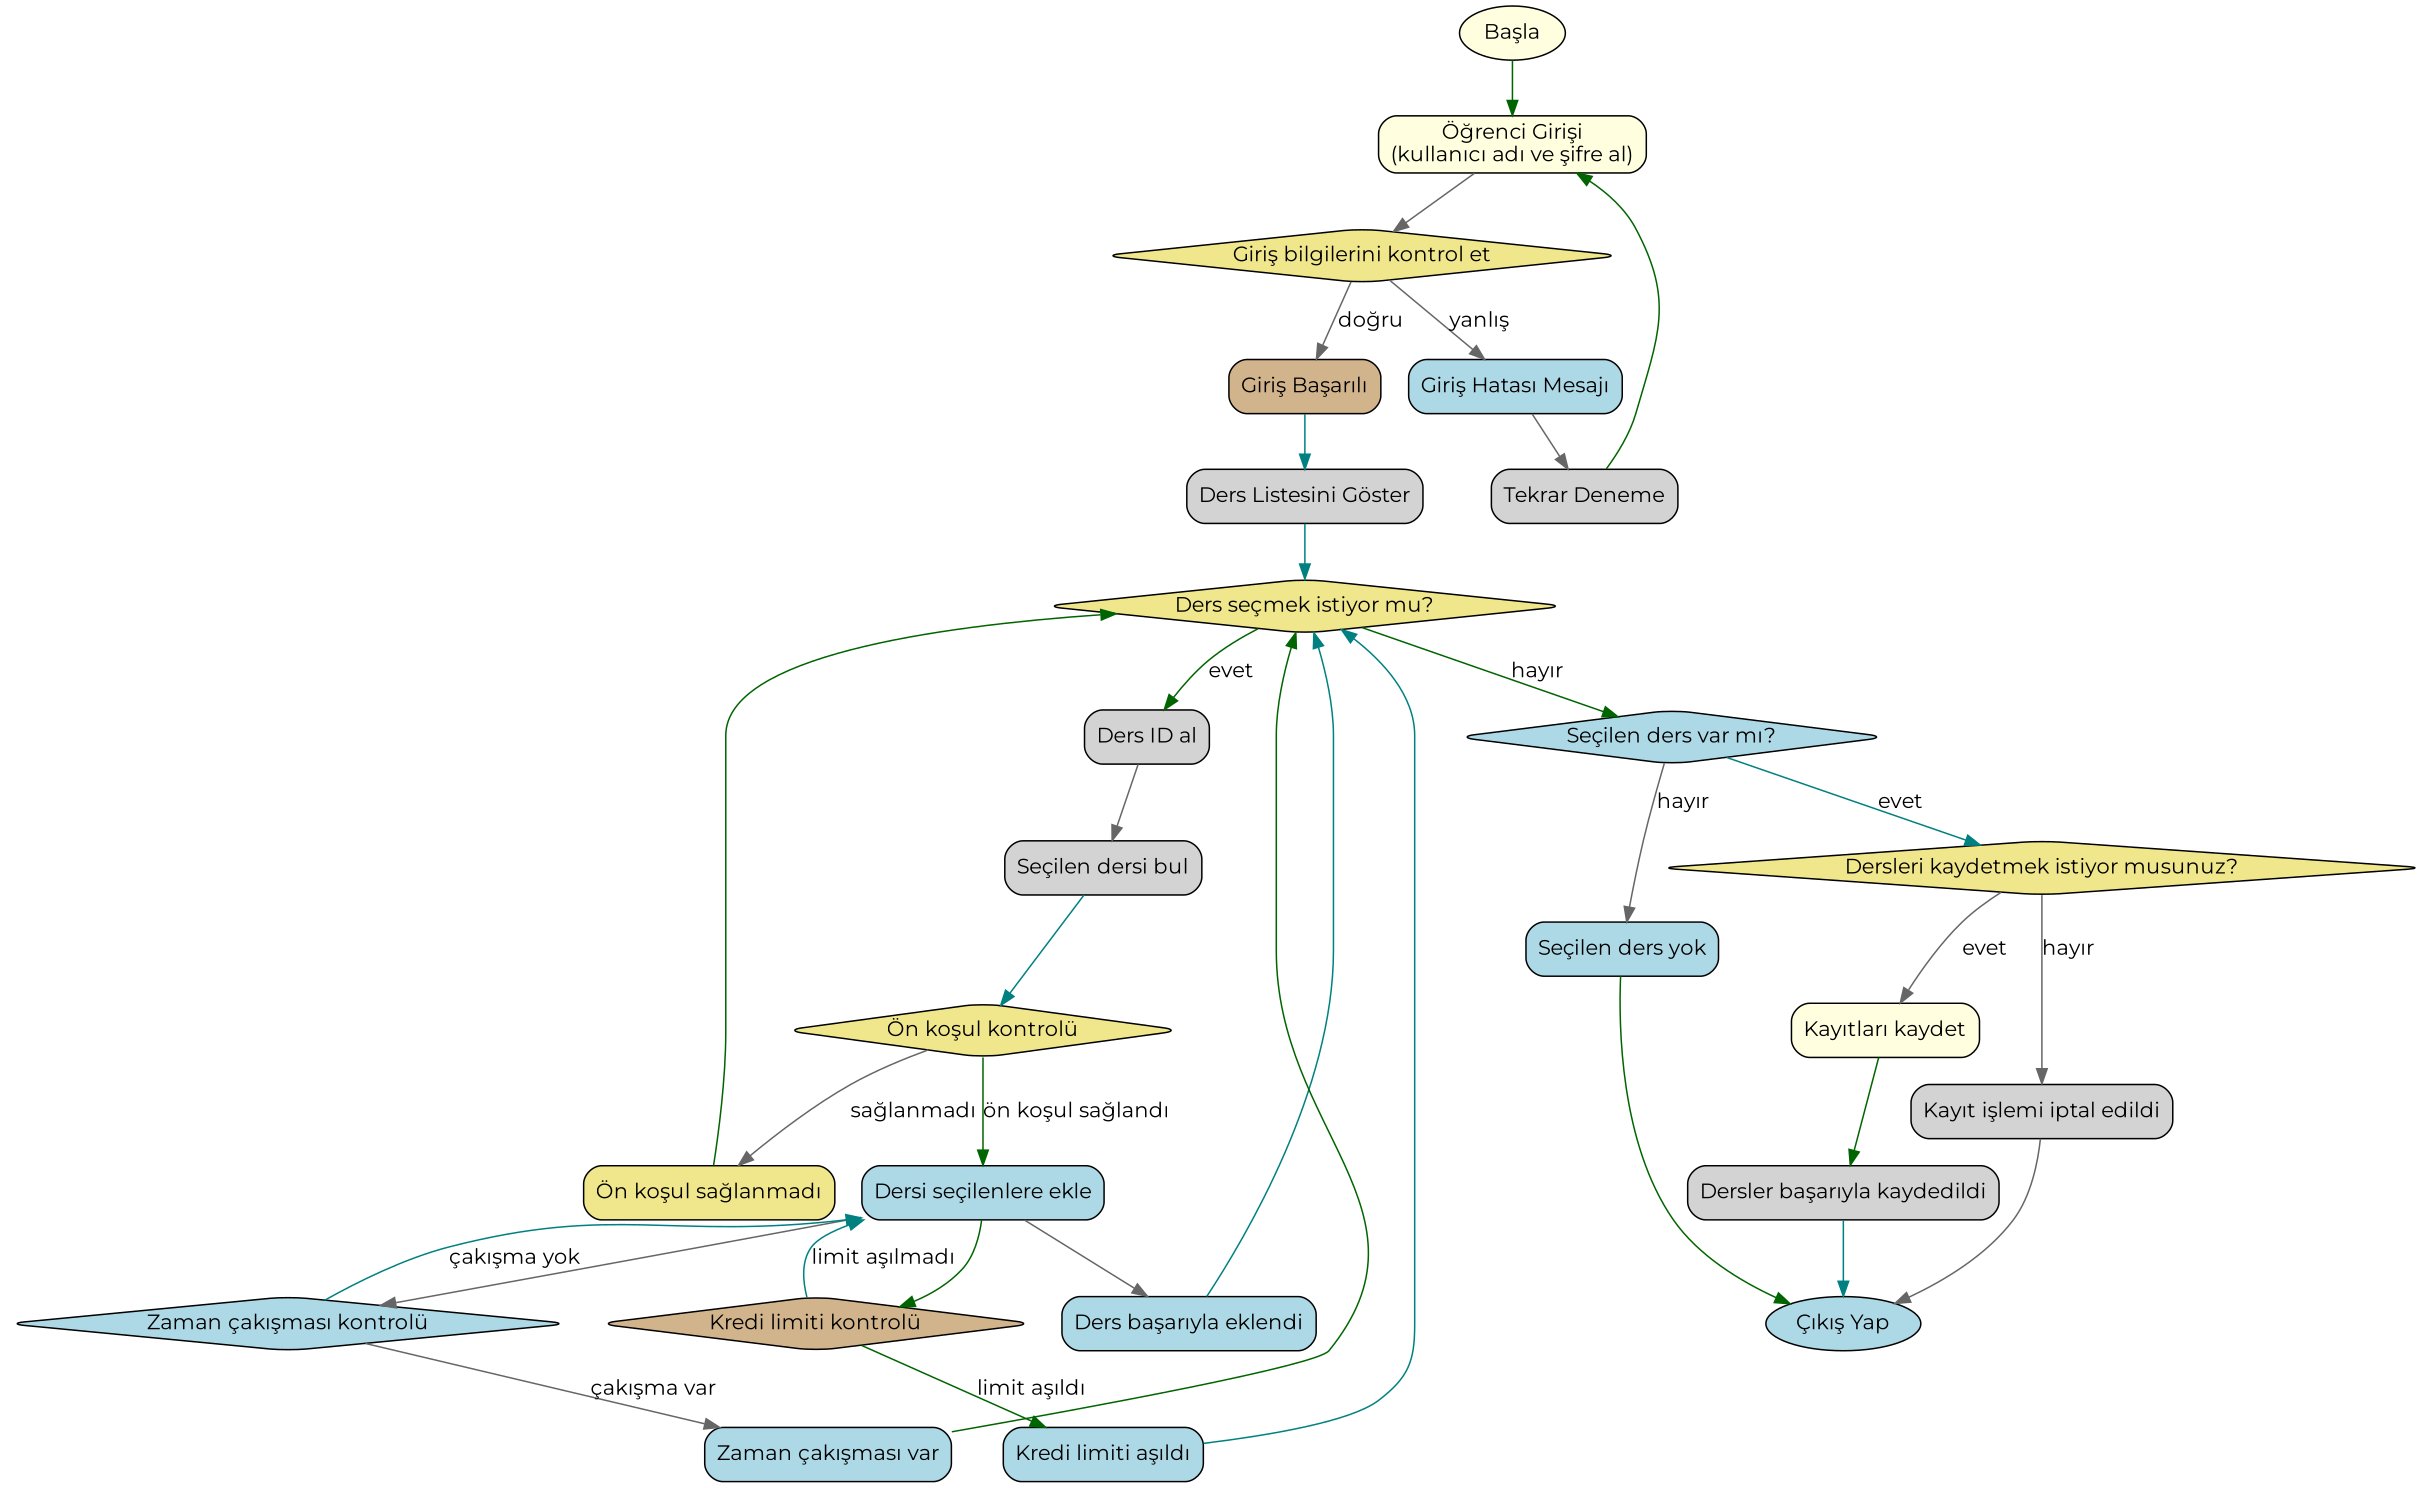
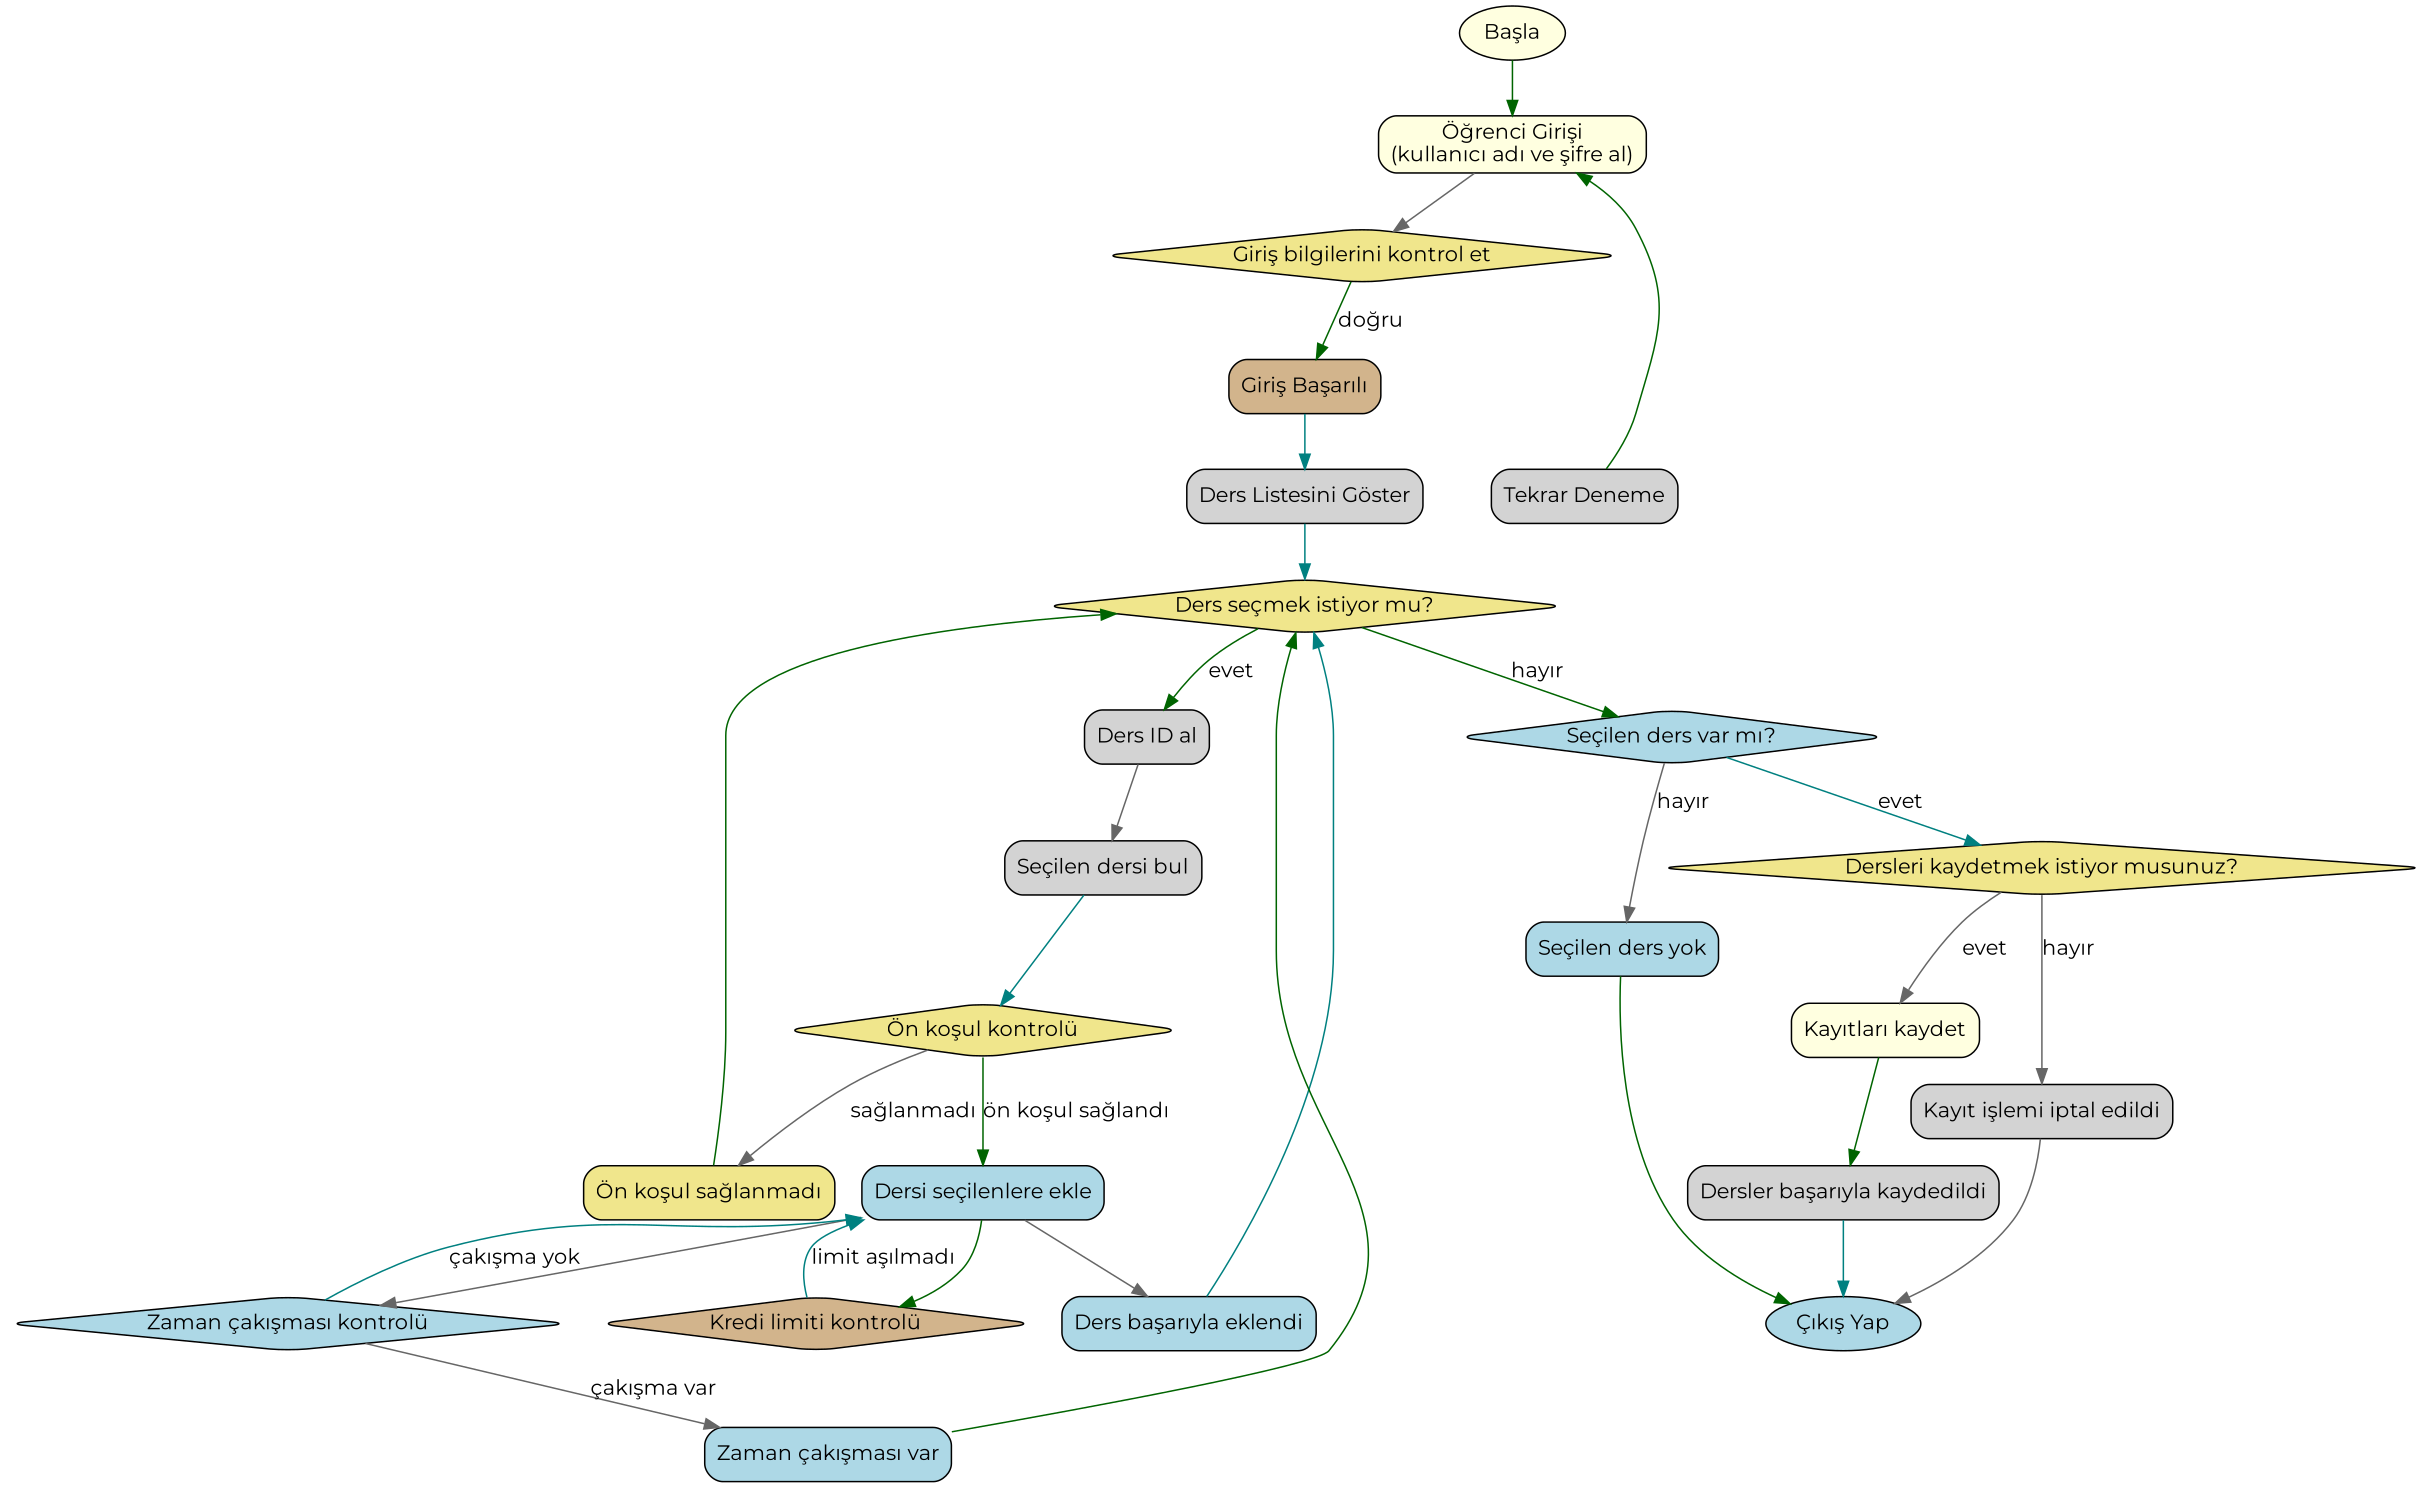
(1337, 313) -> (1337, 313)
(1515, 387) -> none
(1103, 1455) -> none
